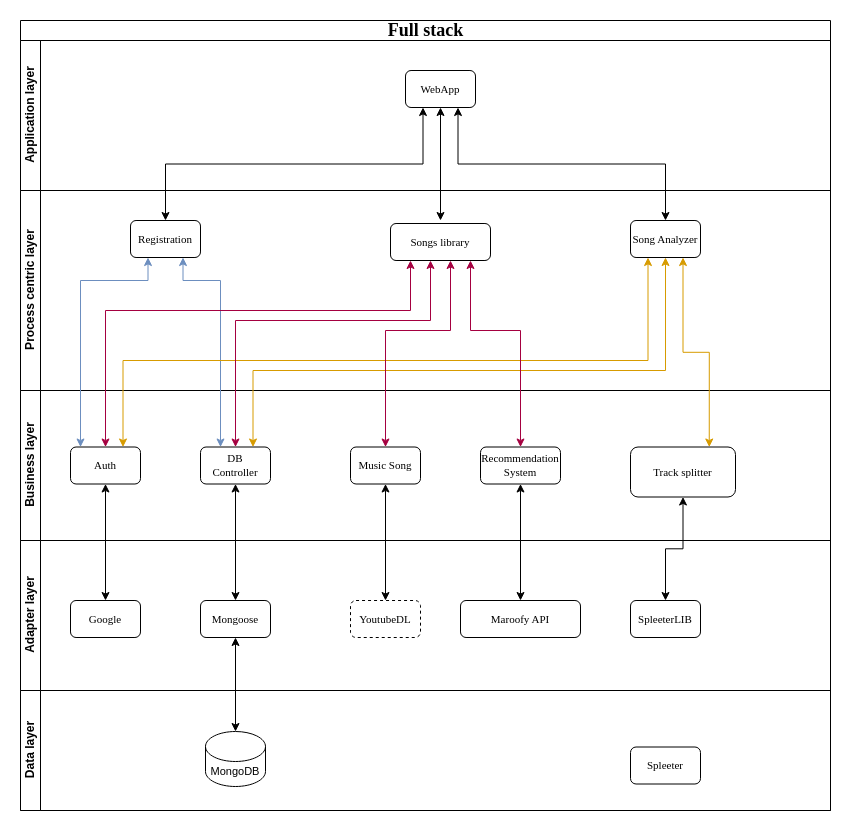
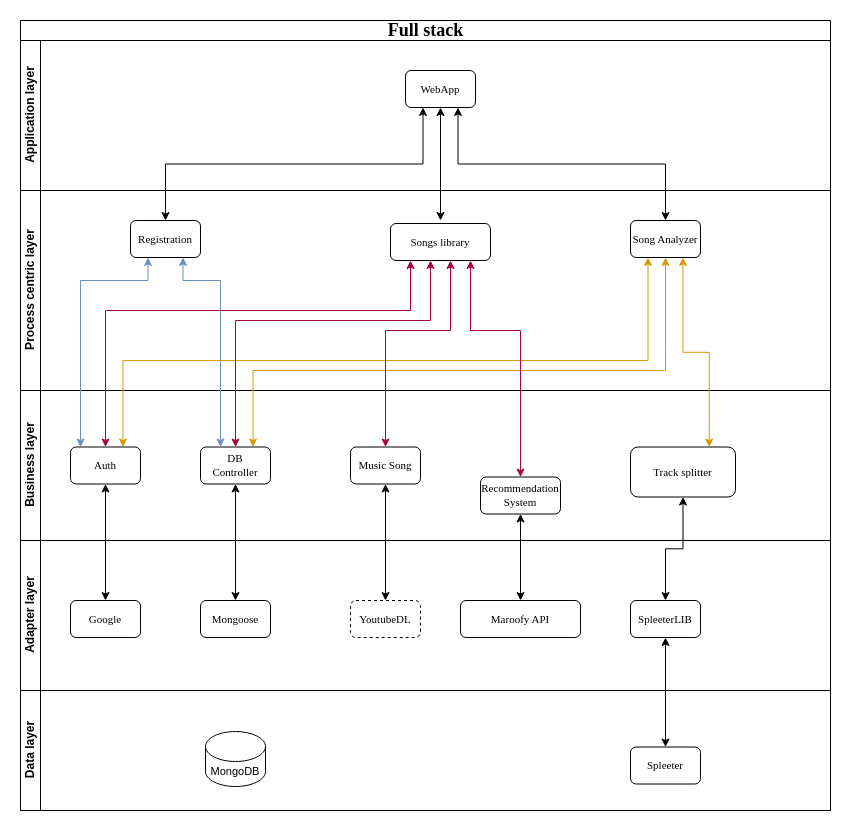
(521, 466) -> (521, 496)
(236, 684) -> none
none -> (666, 692)
